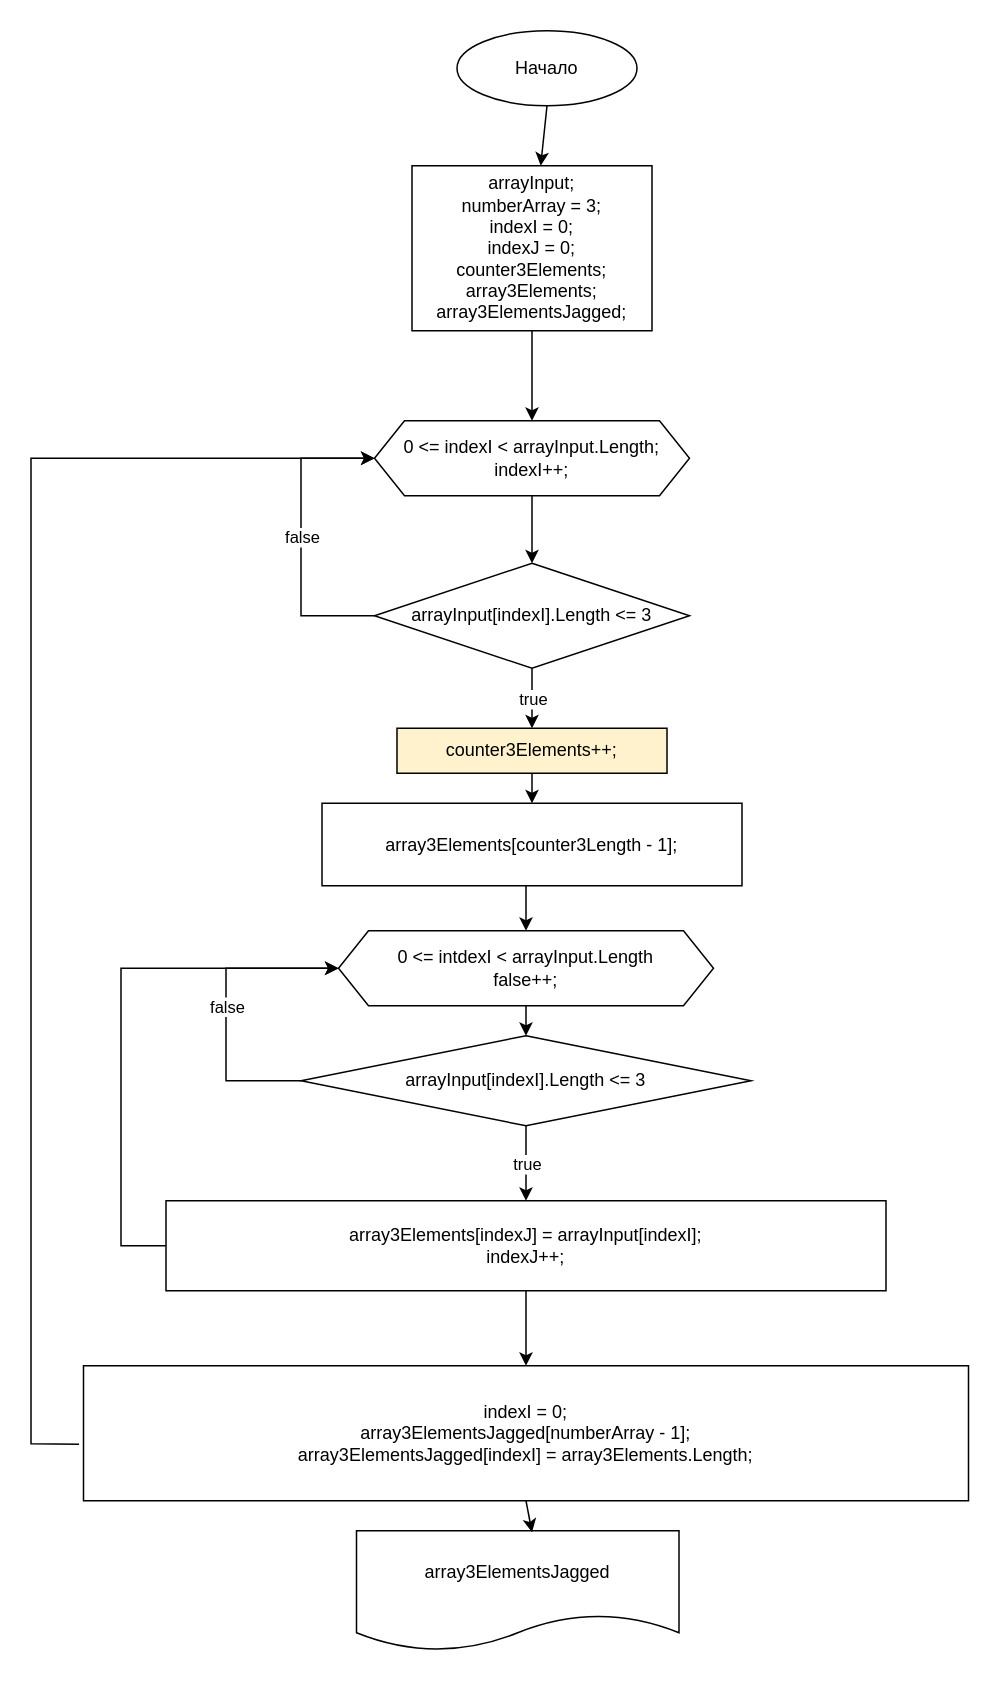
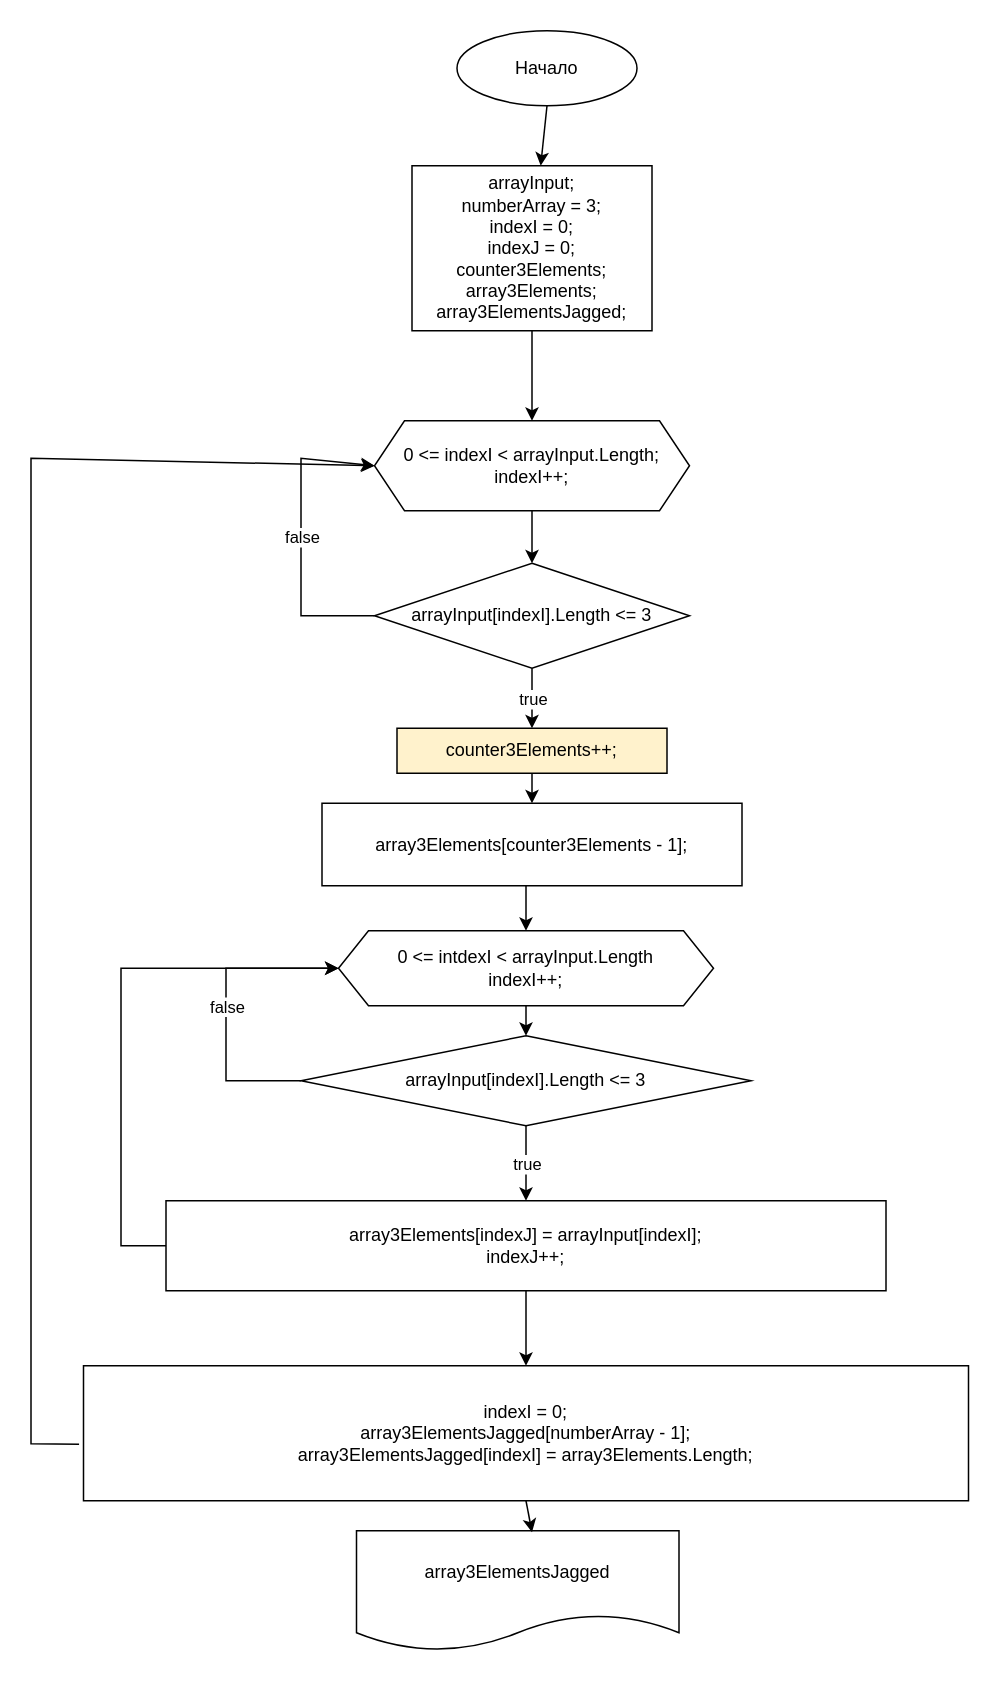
(532, 458) -> (532, 466)
(532, 845) -> (532, 845)
(526, 968) -> (526, 968)
